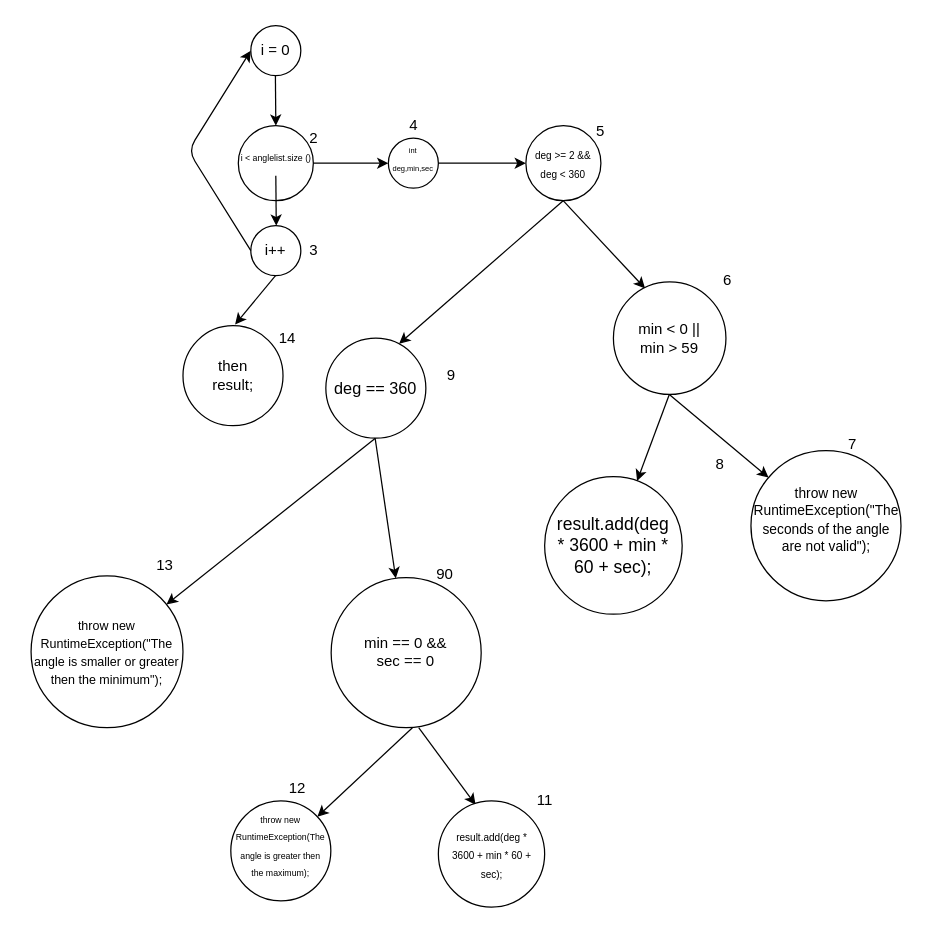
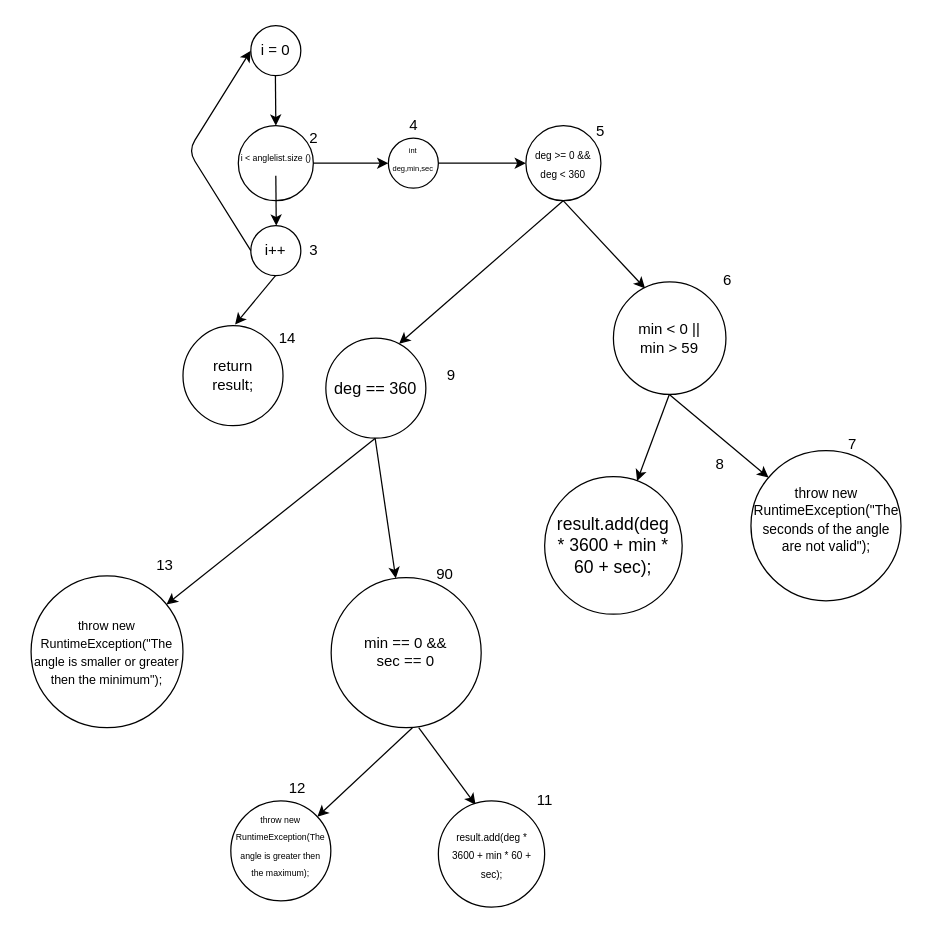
(563, 163) -> (563, 163)
(233, 376) -> (233, 376)
